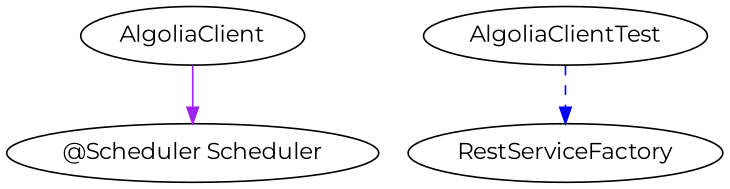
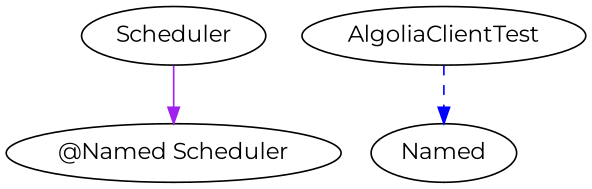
(193, 36) -> (174, 36)
(193, 153) -> (174, 153)
(565, 153) -> (444, 153)
